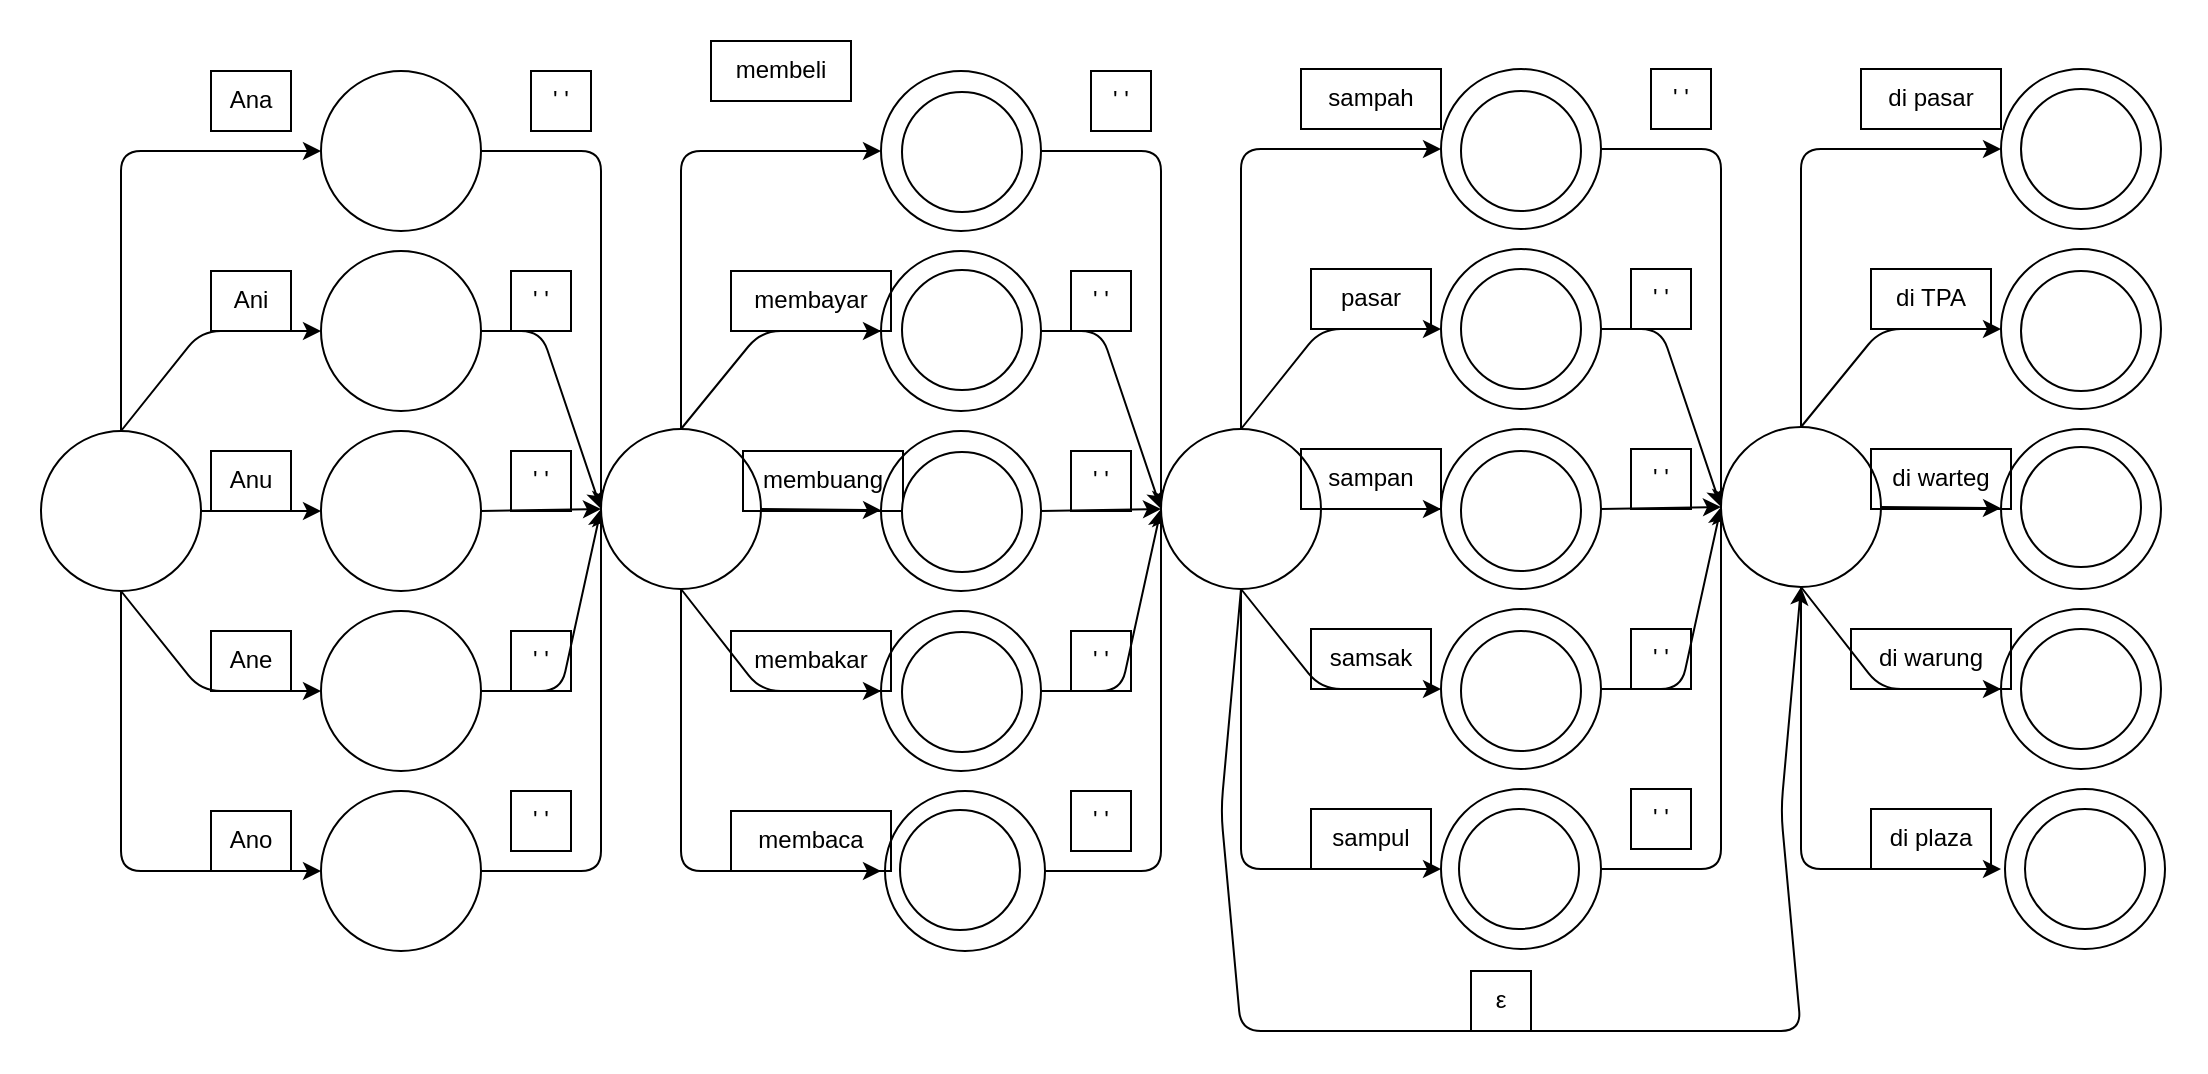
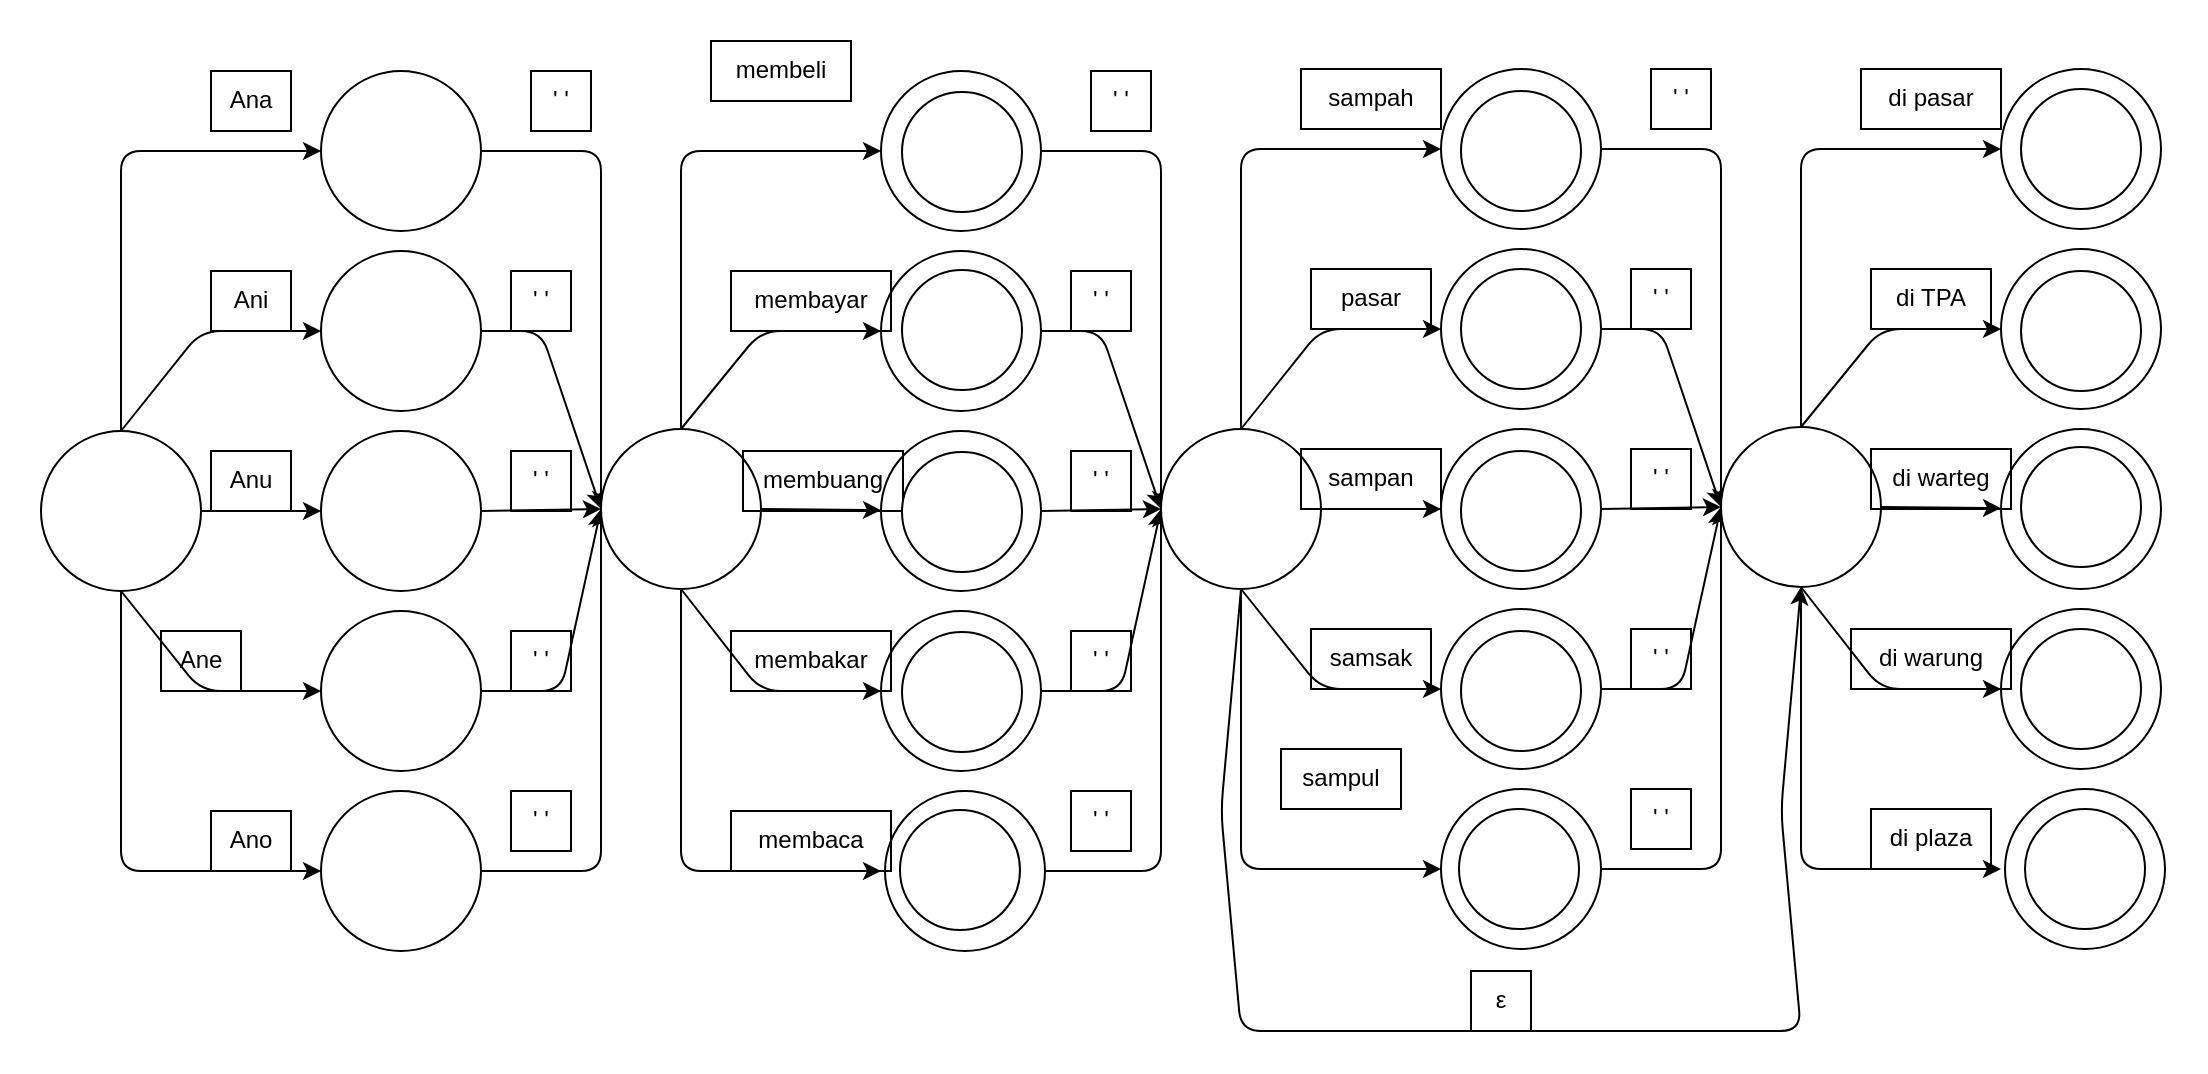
(251, 661) -> (201, 661)
(1371, 839) -> (1341, 779)
